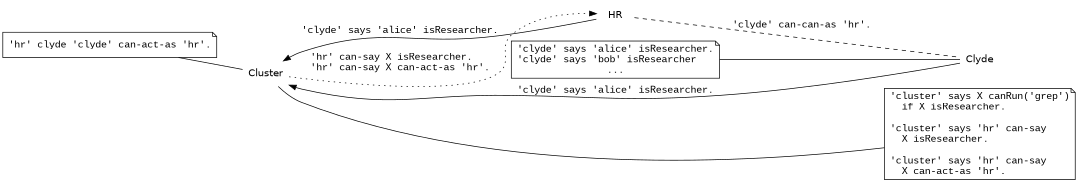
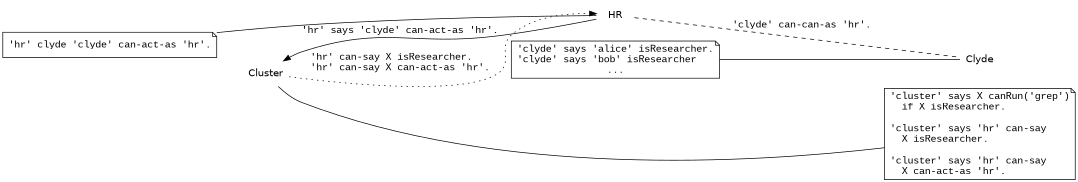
(400, 31) -> (400, 31)
(211, 63) -> (406, 20)
(628, 98) -> none
